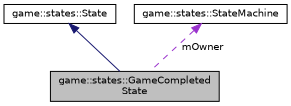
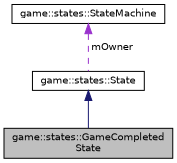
(172, 51) -> (88, 53)
